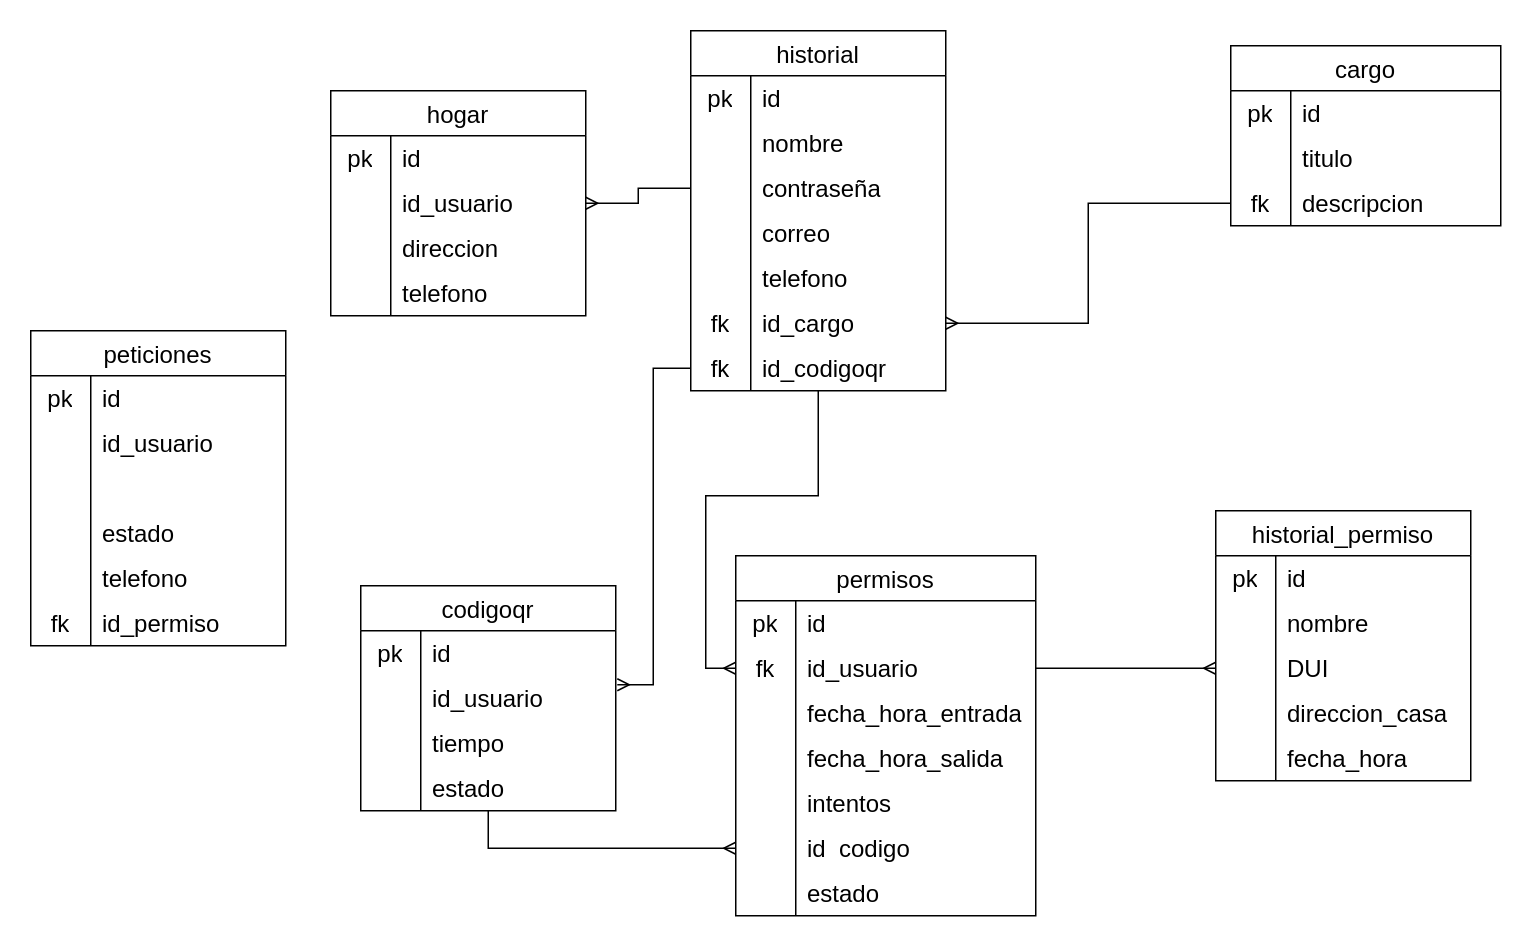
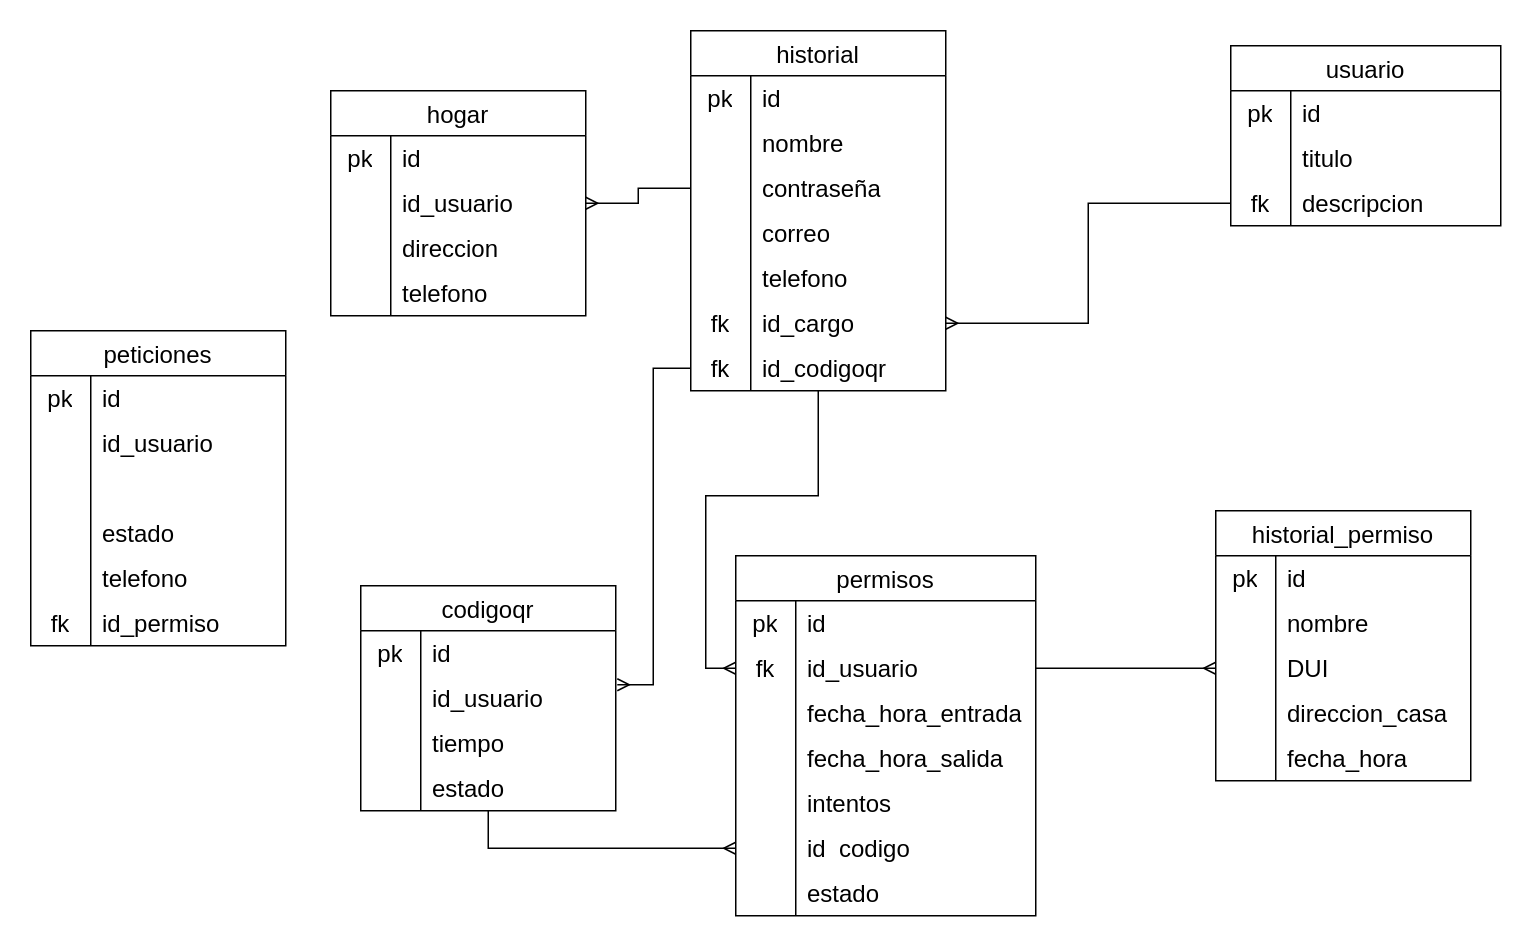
(1365, 70) -> (1365, 70)
